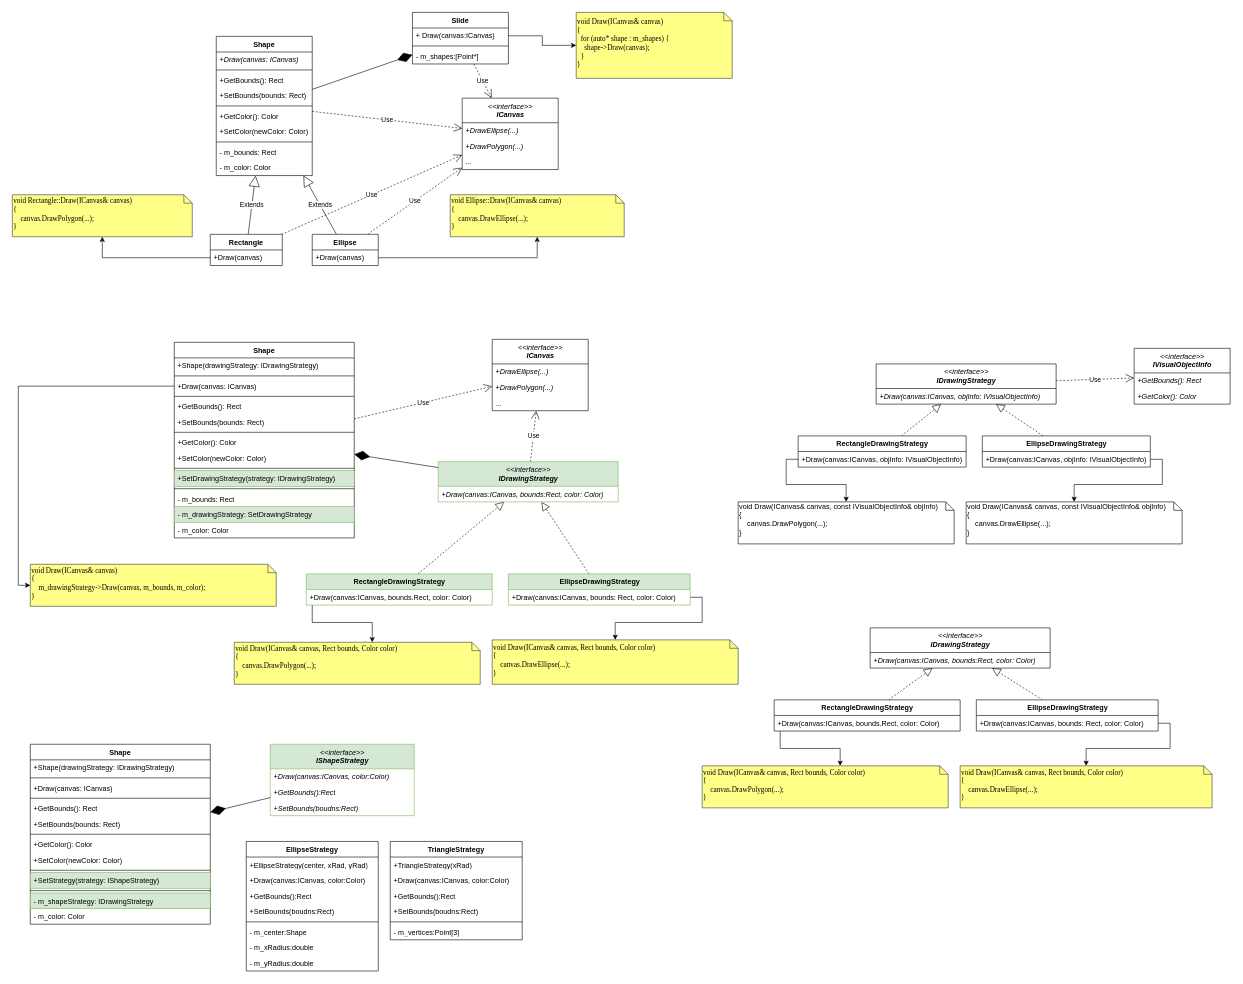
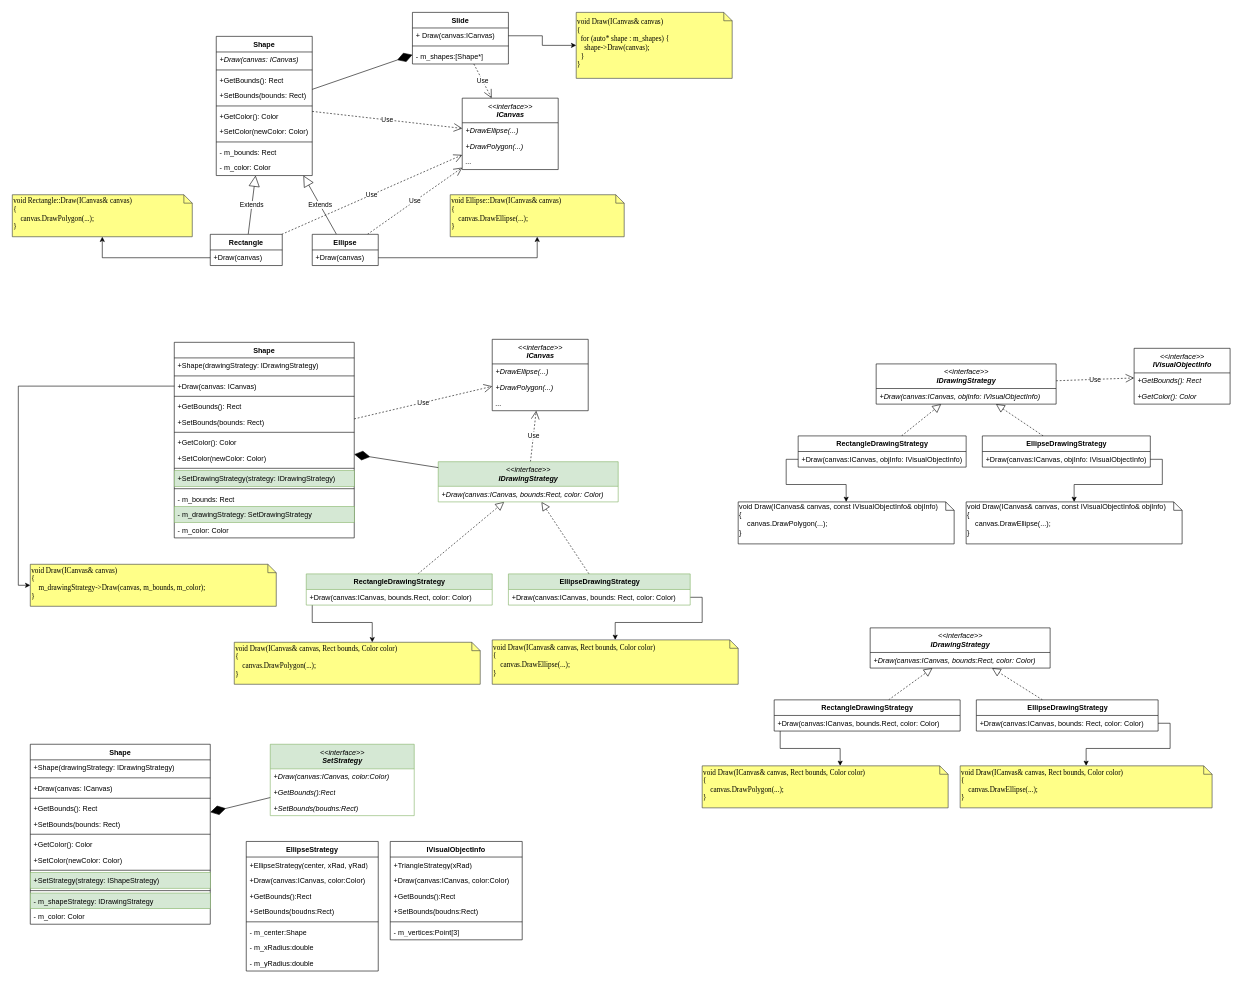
(452, 57) -> (453, 57)
(343, 757) -> (343, 757)
(456, 850) -> (456, 850)
